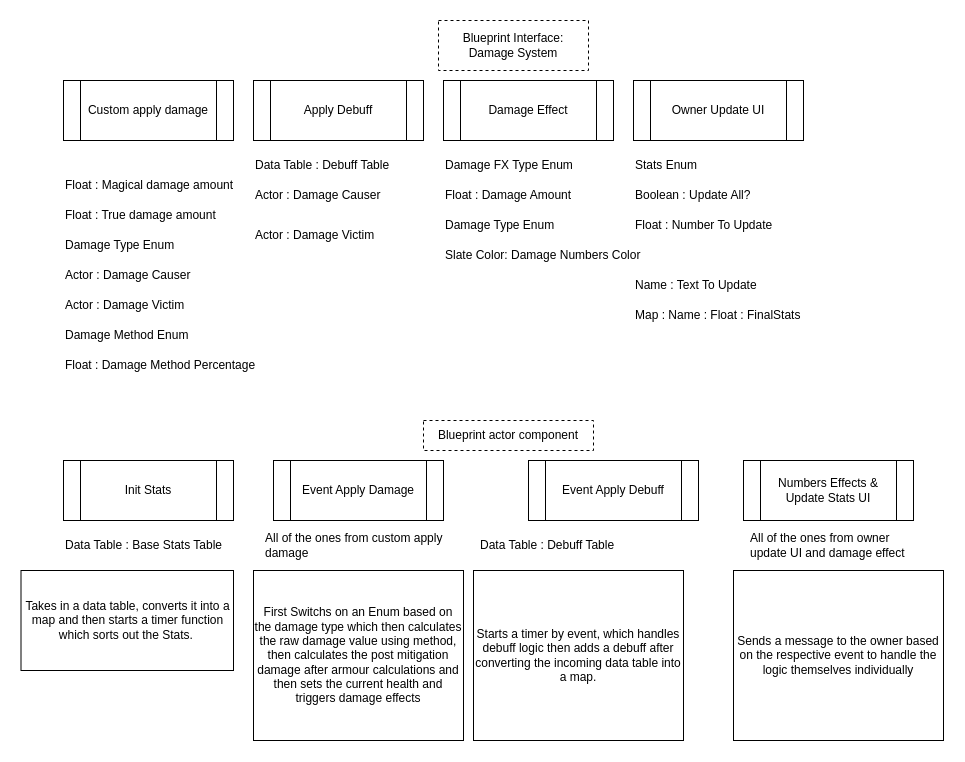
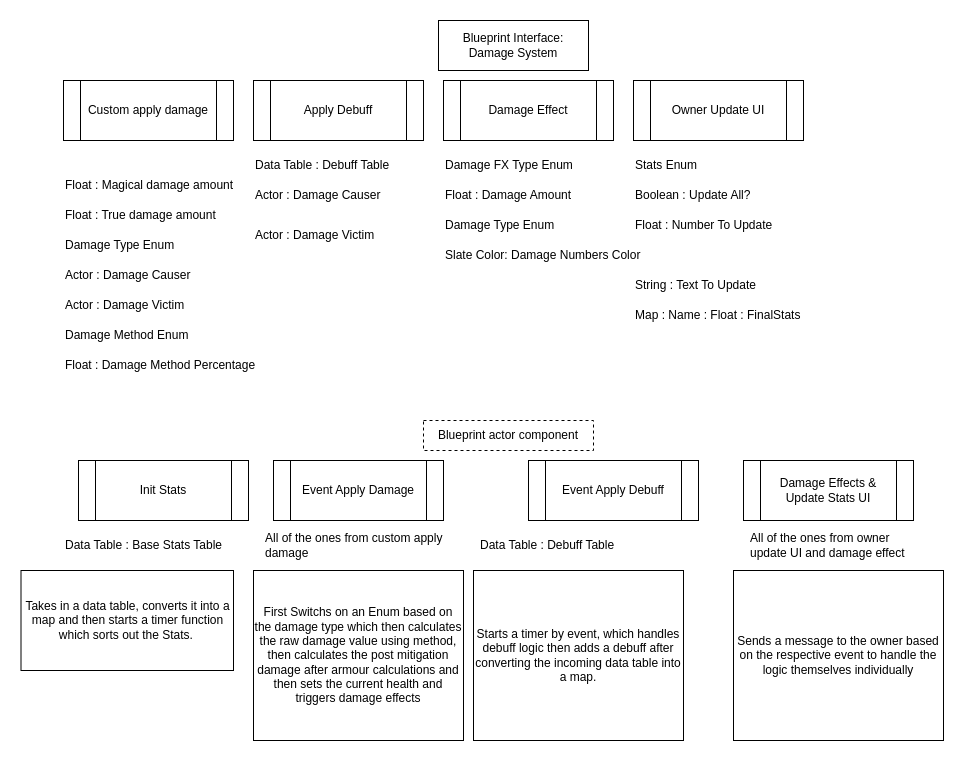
(514, 46) -> (514, 46)
(698, 286) -> (703, 286)
(149, 491) -> (164, 491)
(829, 491) -> (829, 491)
